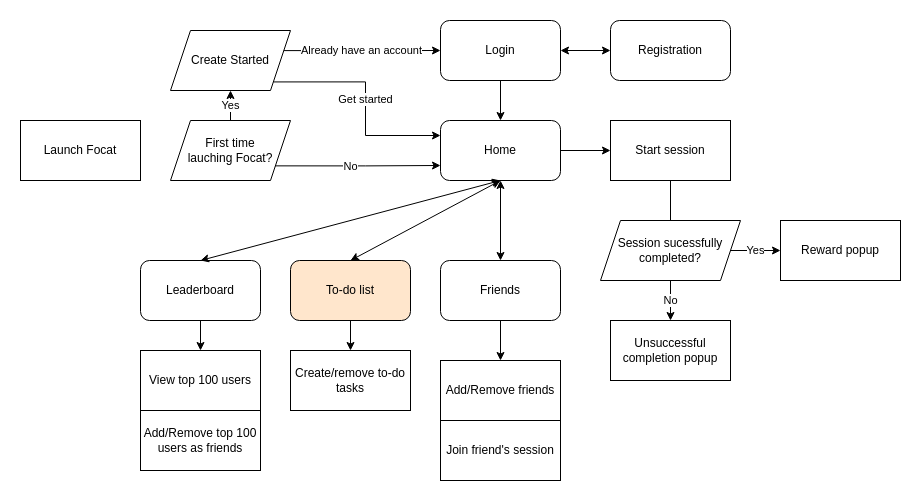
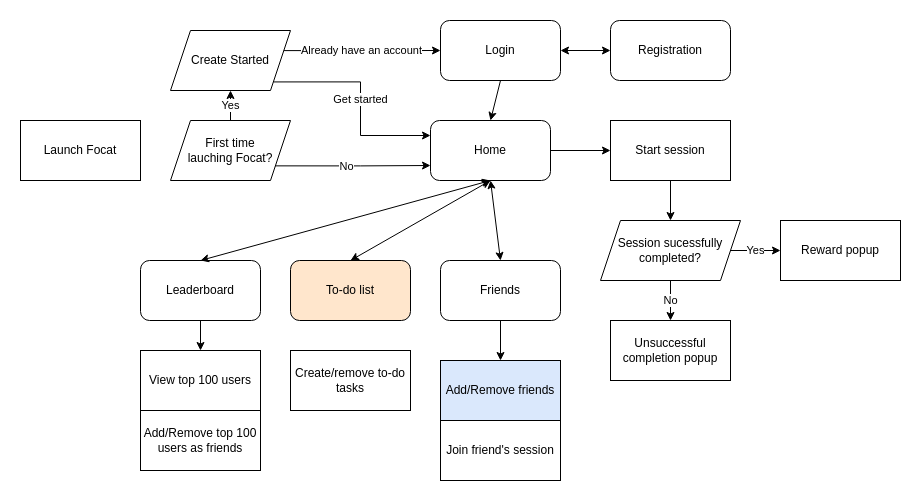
(501, 151) -> (491, 151)
(671, 215) -> (671, 212)
(351, 332) -> none
(501, 391) -> (501, 391)
